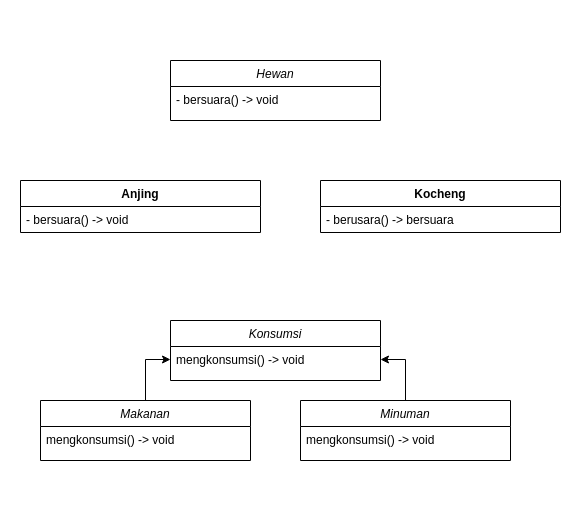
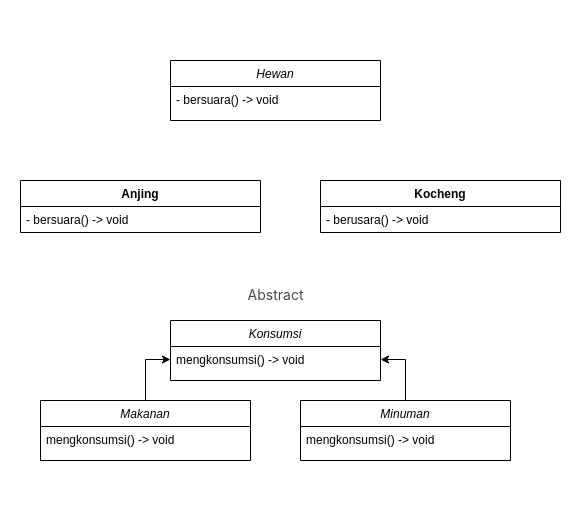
(402, 221) -> (387, 221)
none -> (276, 296)
